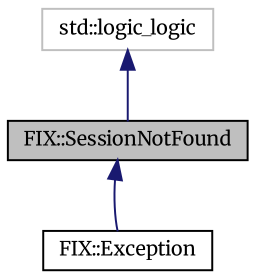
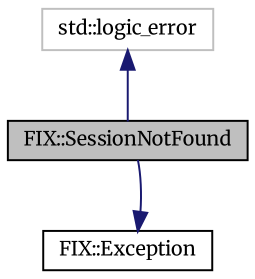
(128, 29) -> (128, 29)
(115, 206) -> (141, 186)
